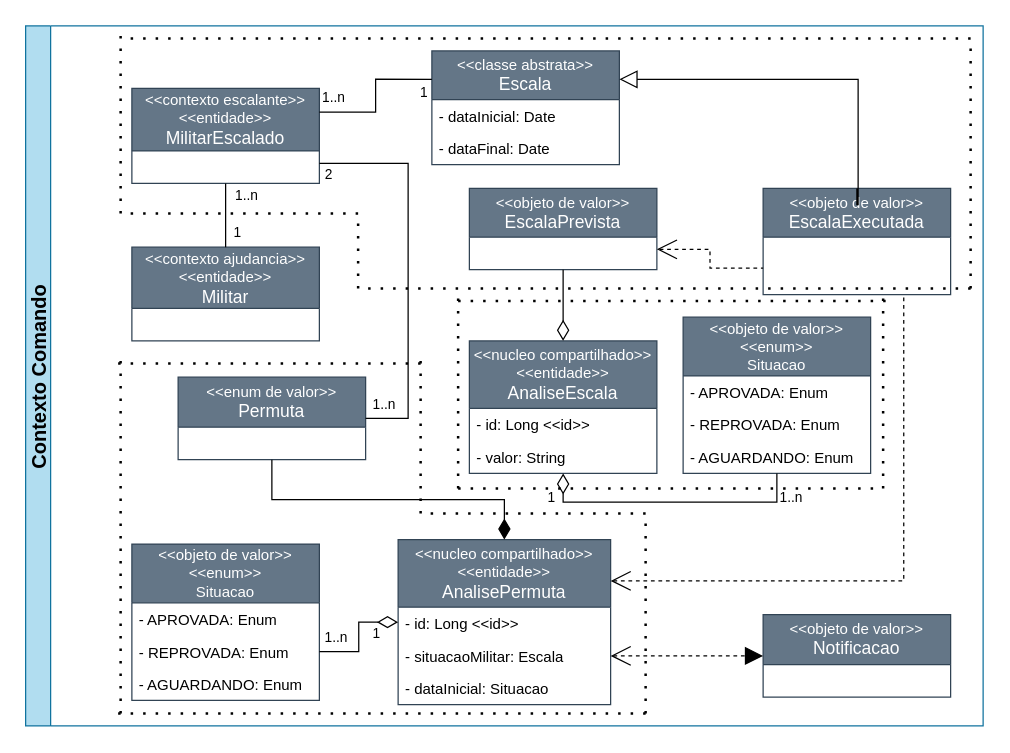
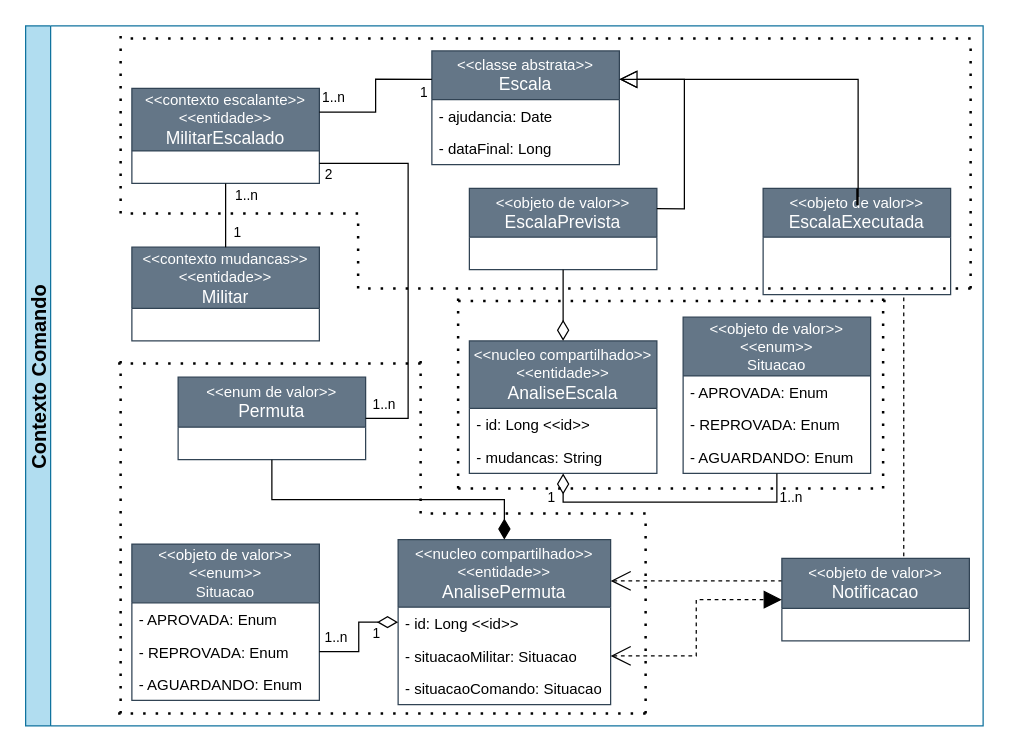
(686, 79) -> (629, 79)
(507, 117) -> (503, 117)
(501, 150) -> (501, 150)
none -> (684, 158)
(710, 259) -> none
(226, 278) -> (226, 278)
(530, 458) -> (545, 458)
(857, 656) -> (876, 599)
(495, 657) -> (503, 657)
(489, 690) -> (506, 699)
